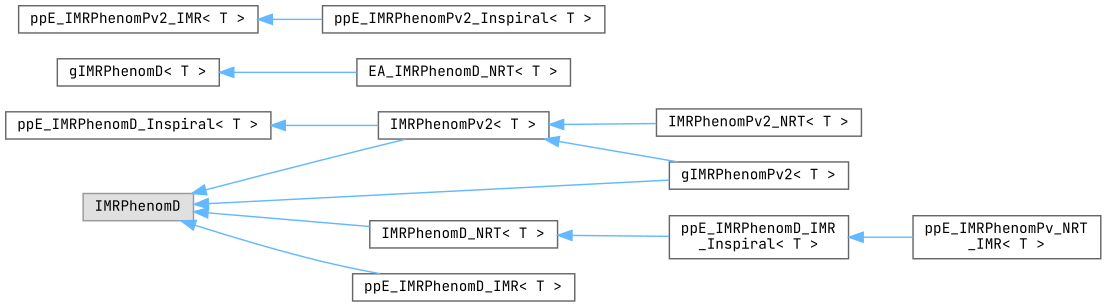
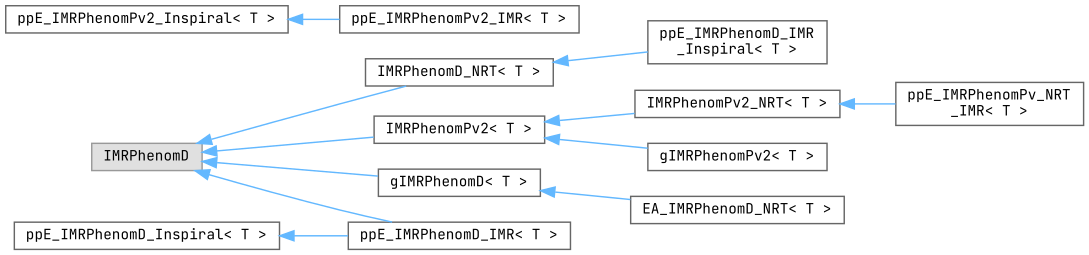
(297, 19) -> (321, 19)
(332, 125) -> (321, 236)
(439, 192) -> (298, 169)
(888, 237) -> (875, 104)
